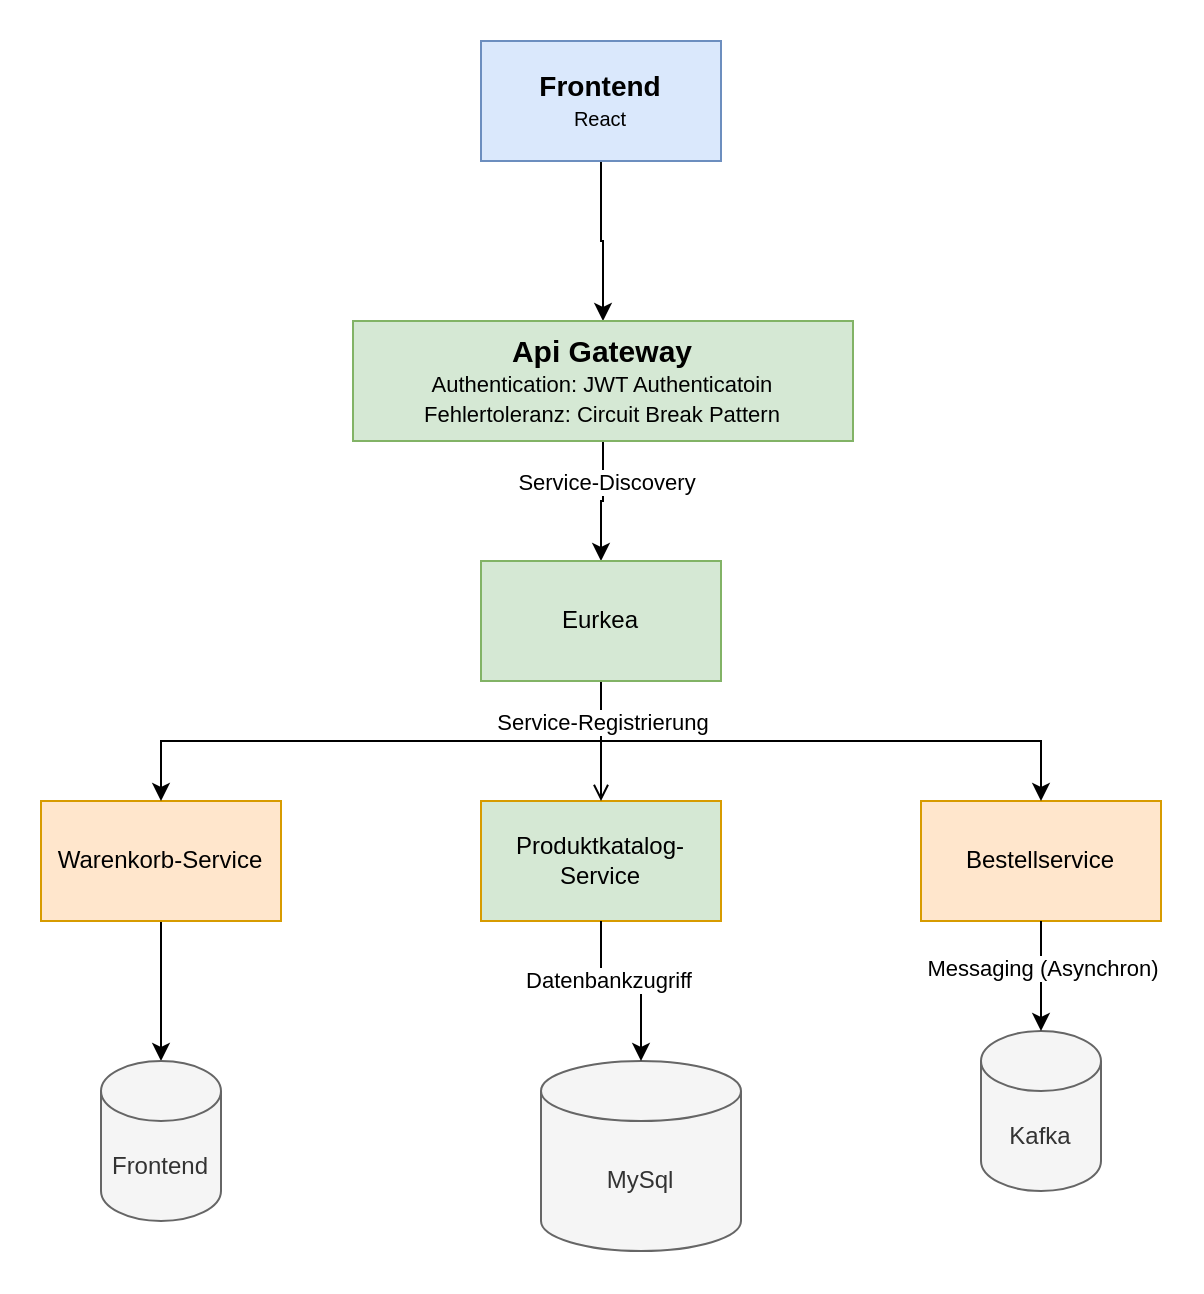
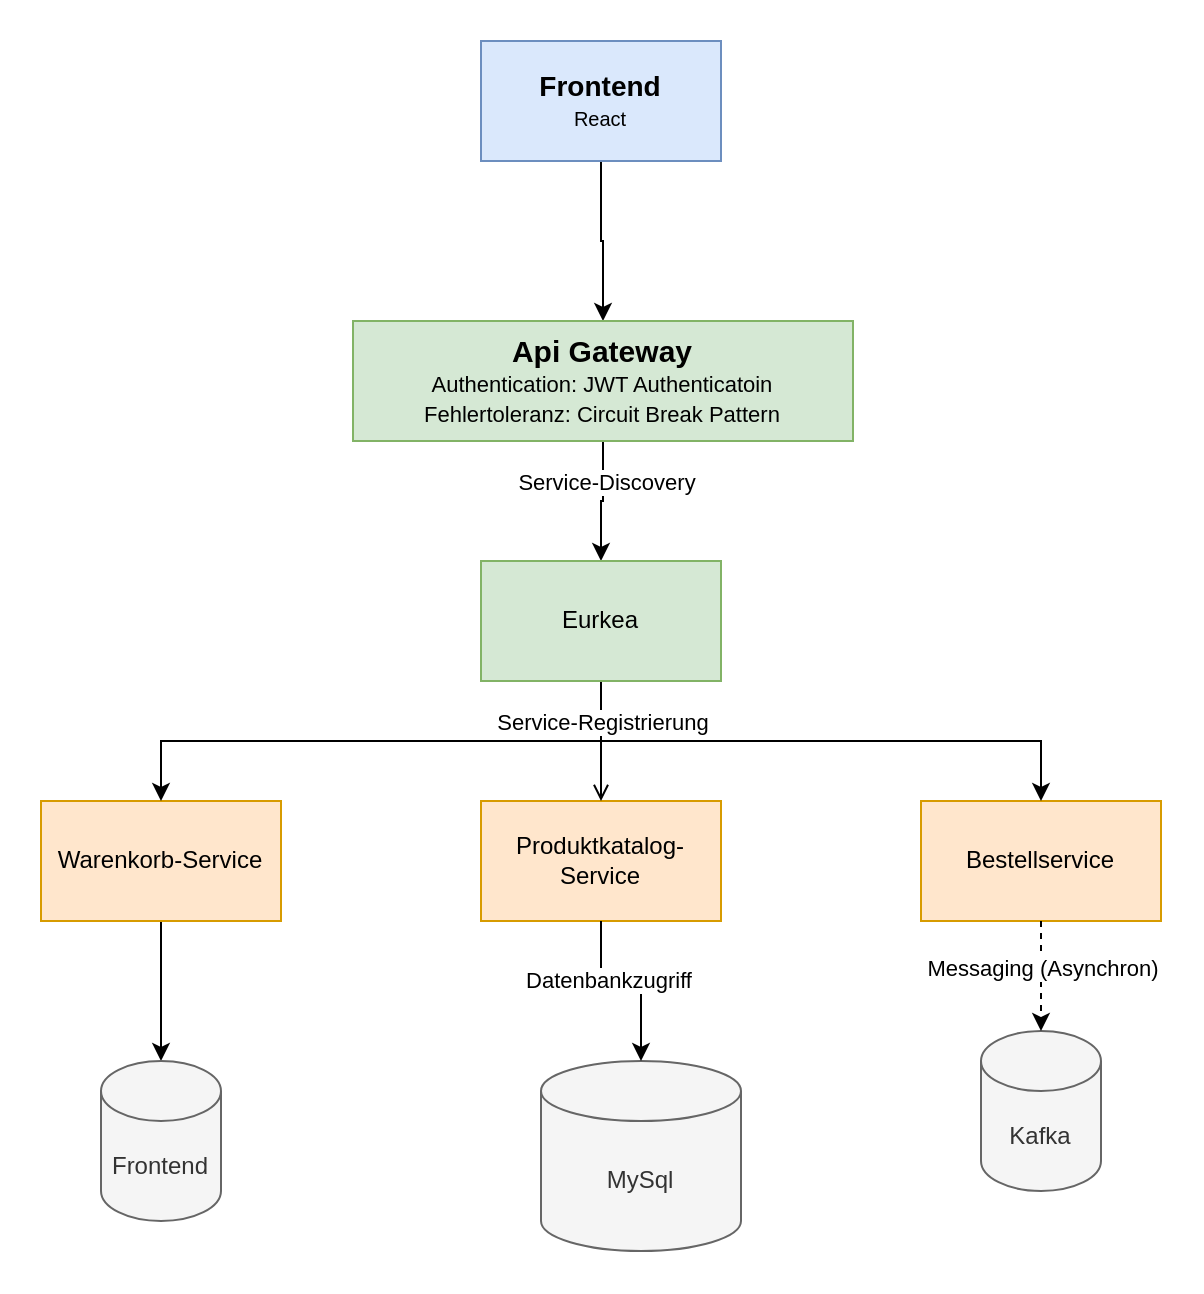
(601, 861) -> (601, 861)
(1041, 1001) -> (1041, 1001)
